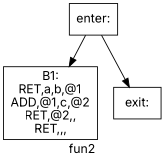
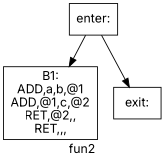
(50, 103) -> (50, 103)
